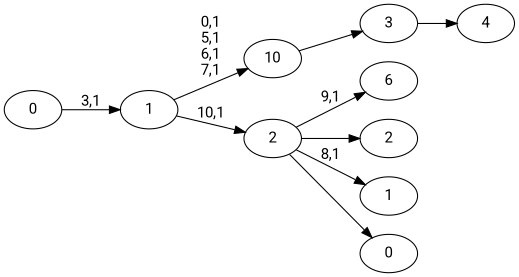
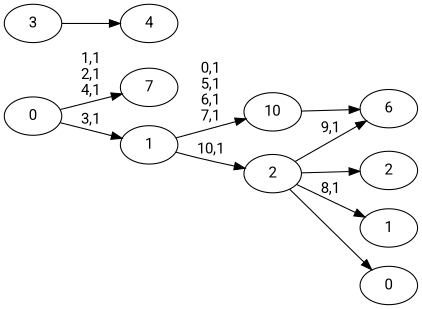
(326, 43) -> (325, 110)
none -> (149, 87)
